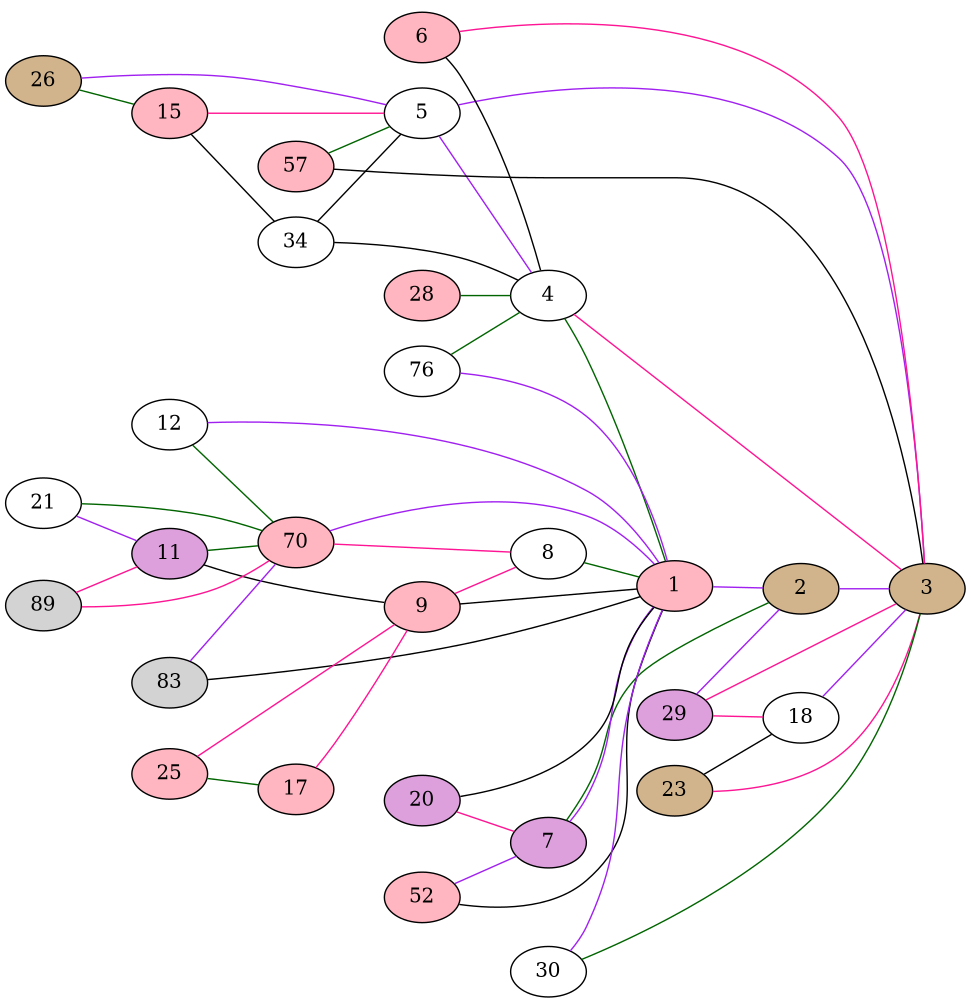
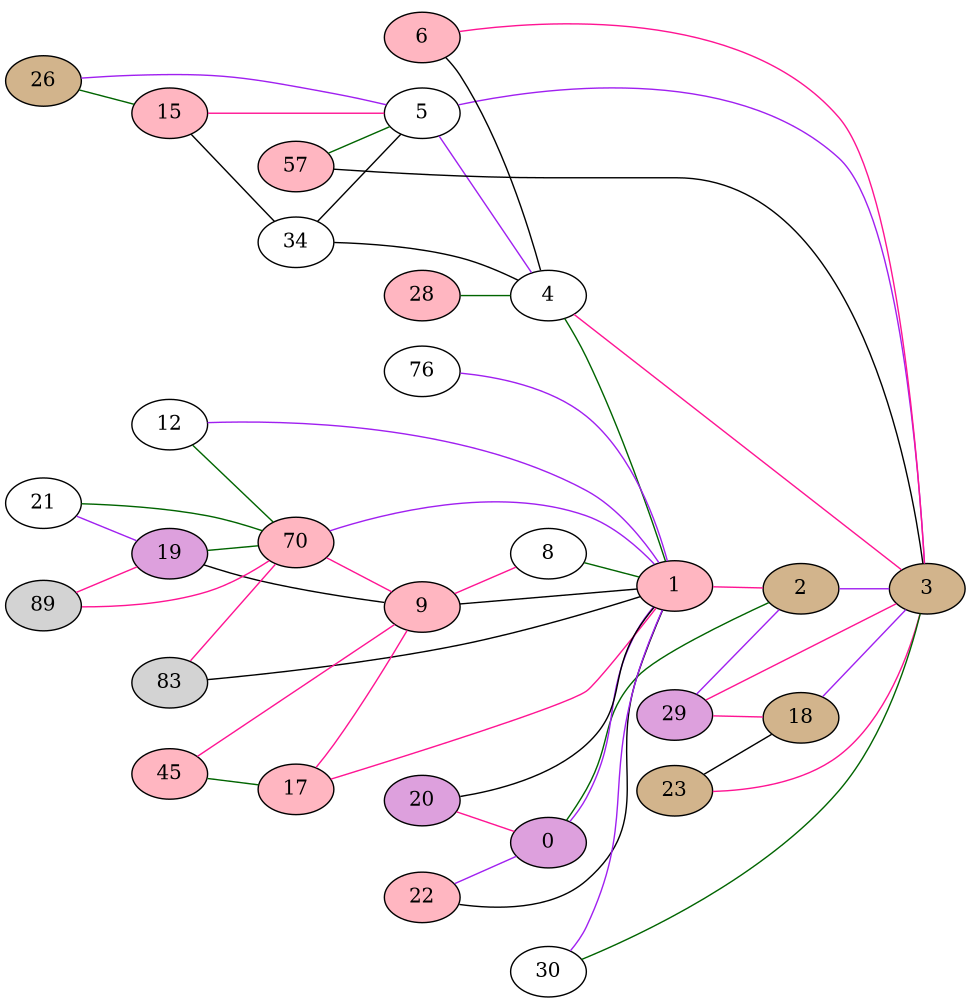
(485, 333) -> none
(422, 548) -> (359, 575)
(170, 554) -> (170, 554)
(738, 587) -> (738, 587)
(233, 613) -> (233, 613)
(801, 718) -> (801, 718)
none -> (511, 721)
(170, 774) -> (170, 774)
(548, 843) -> (548, 843)
(422, 897) -> (422, 897)
